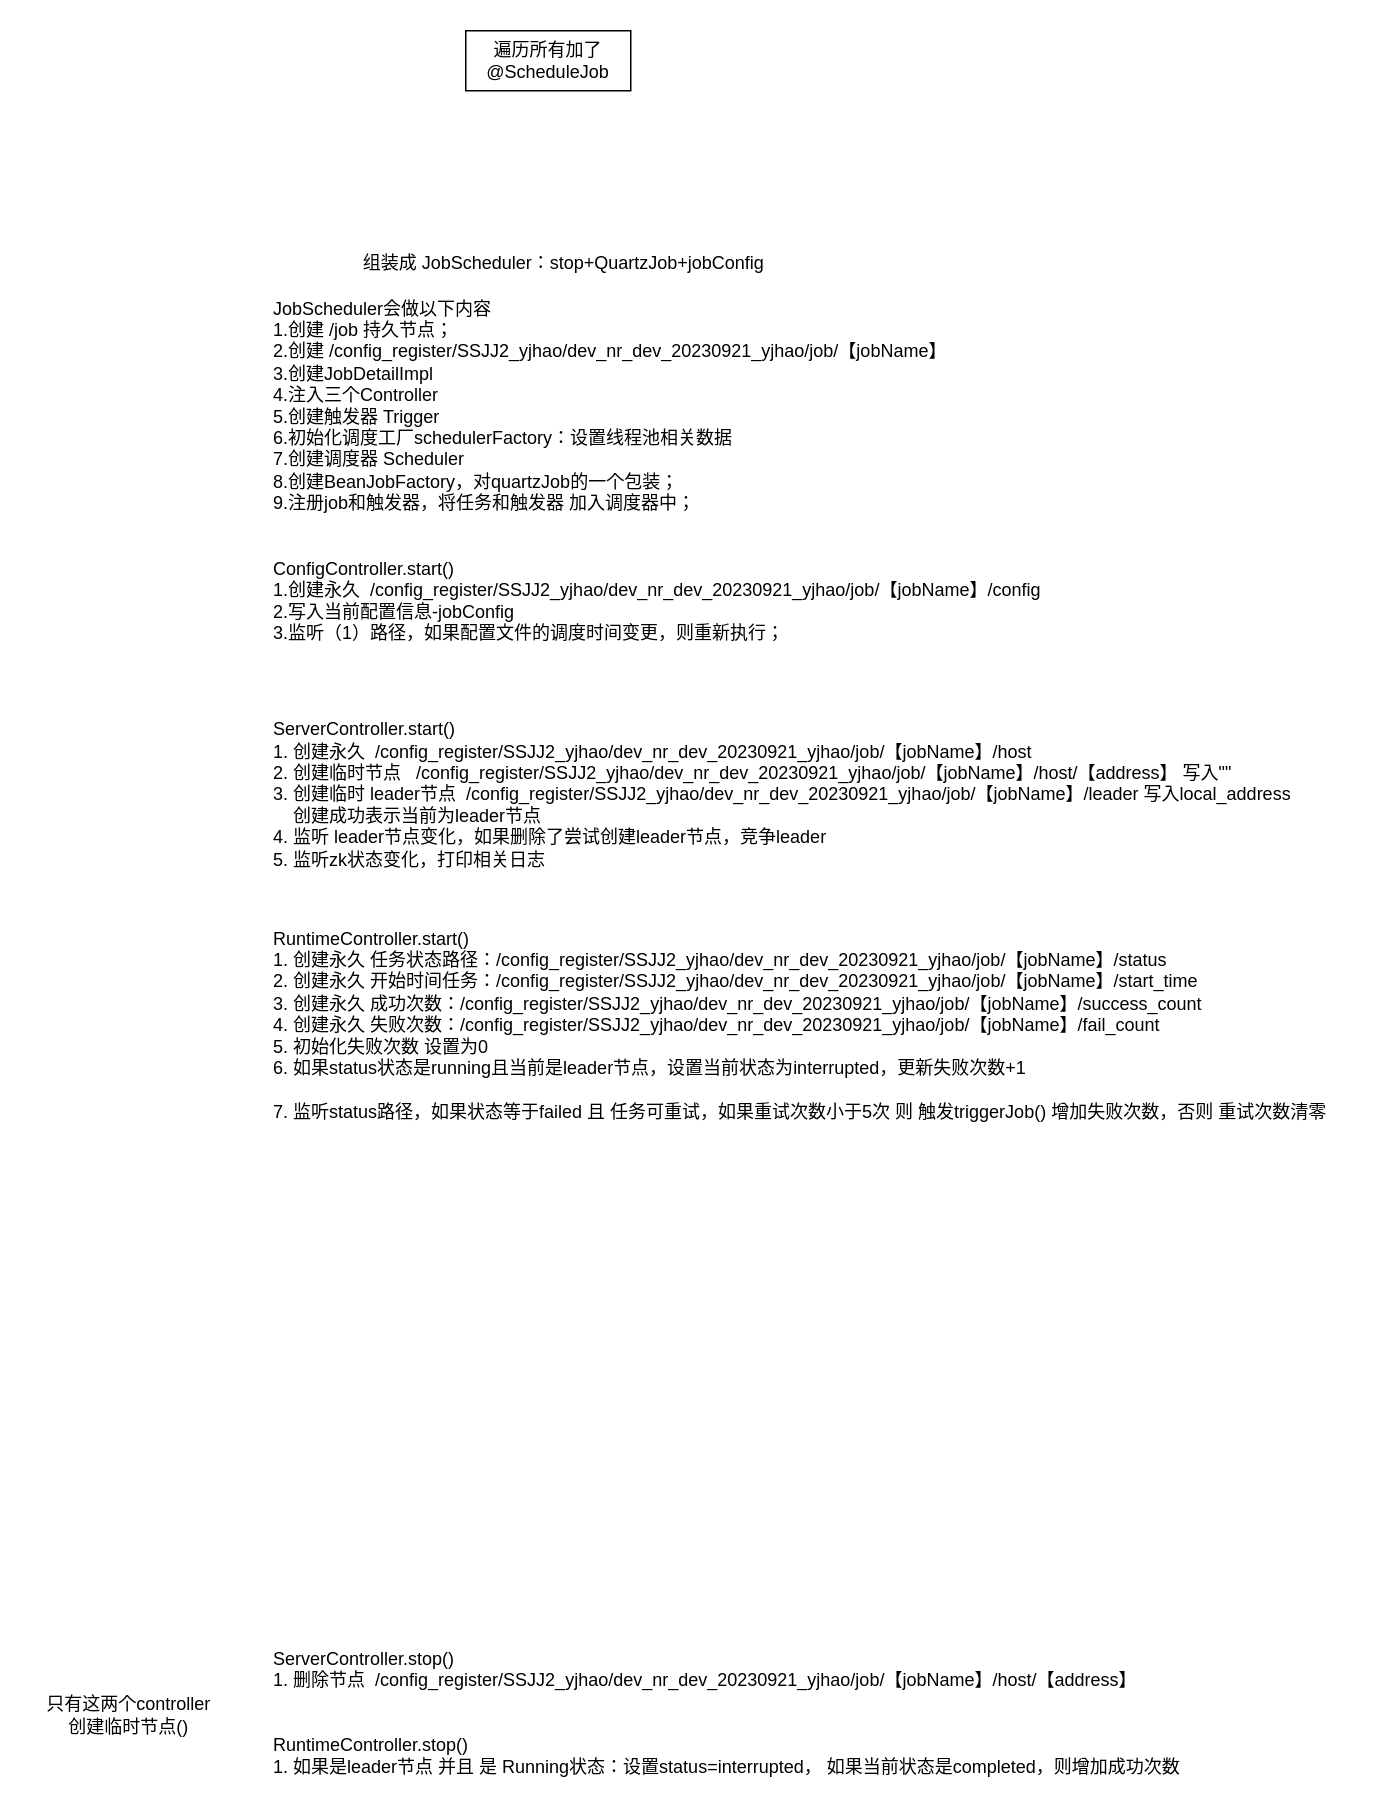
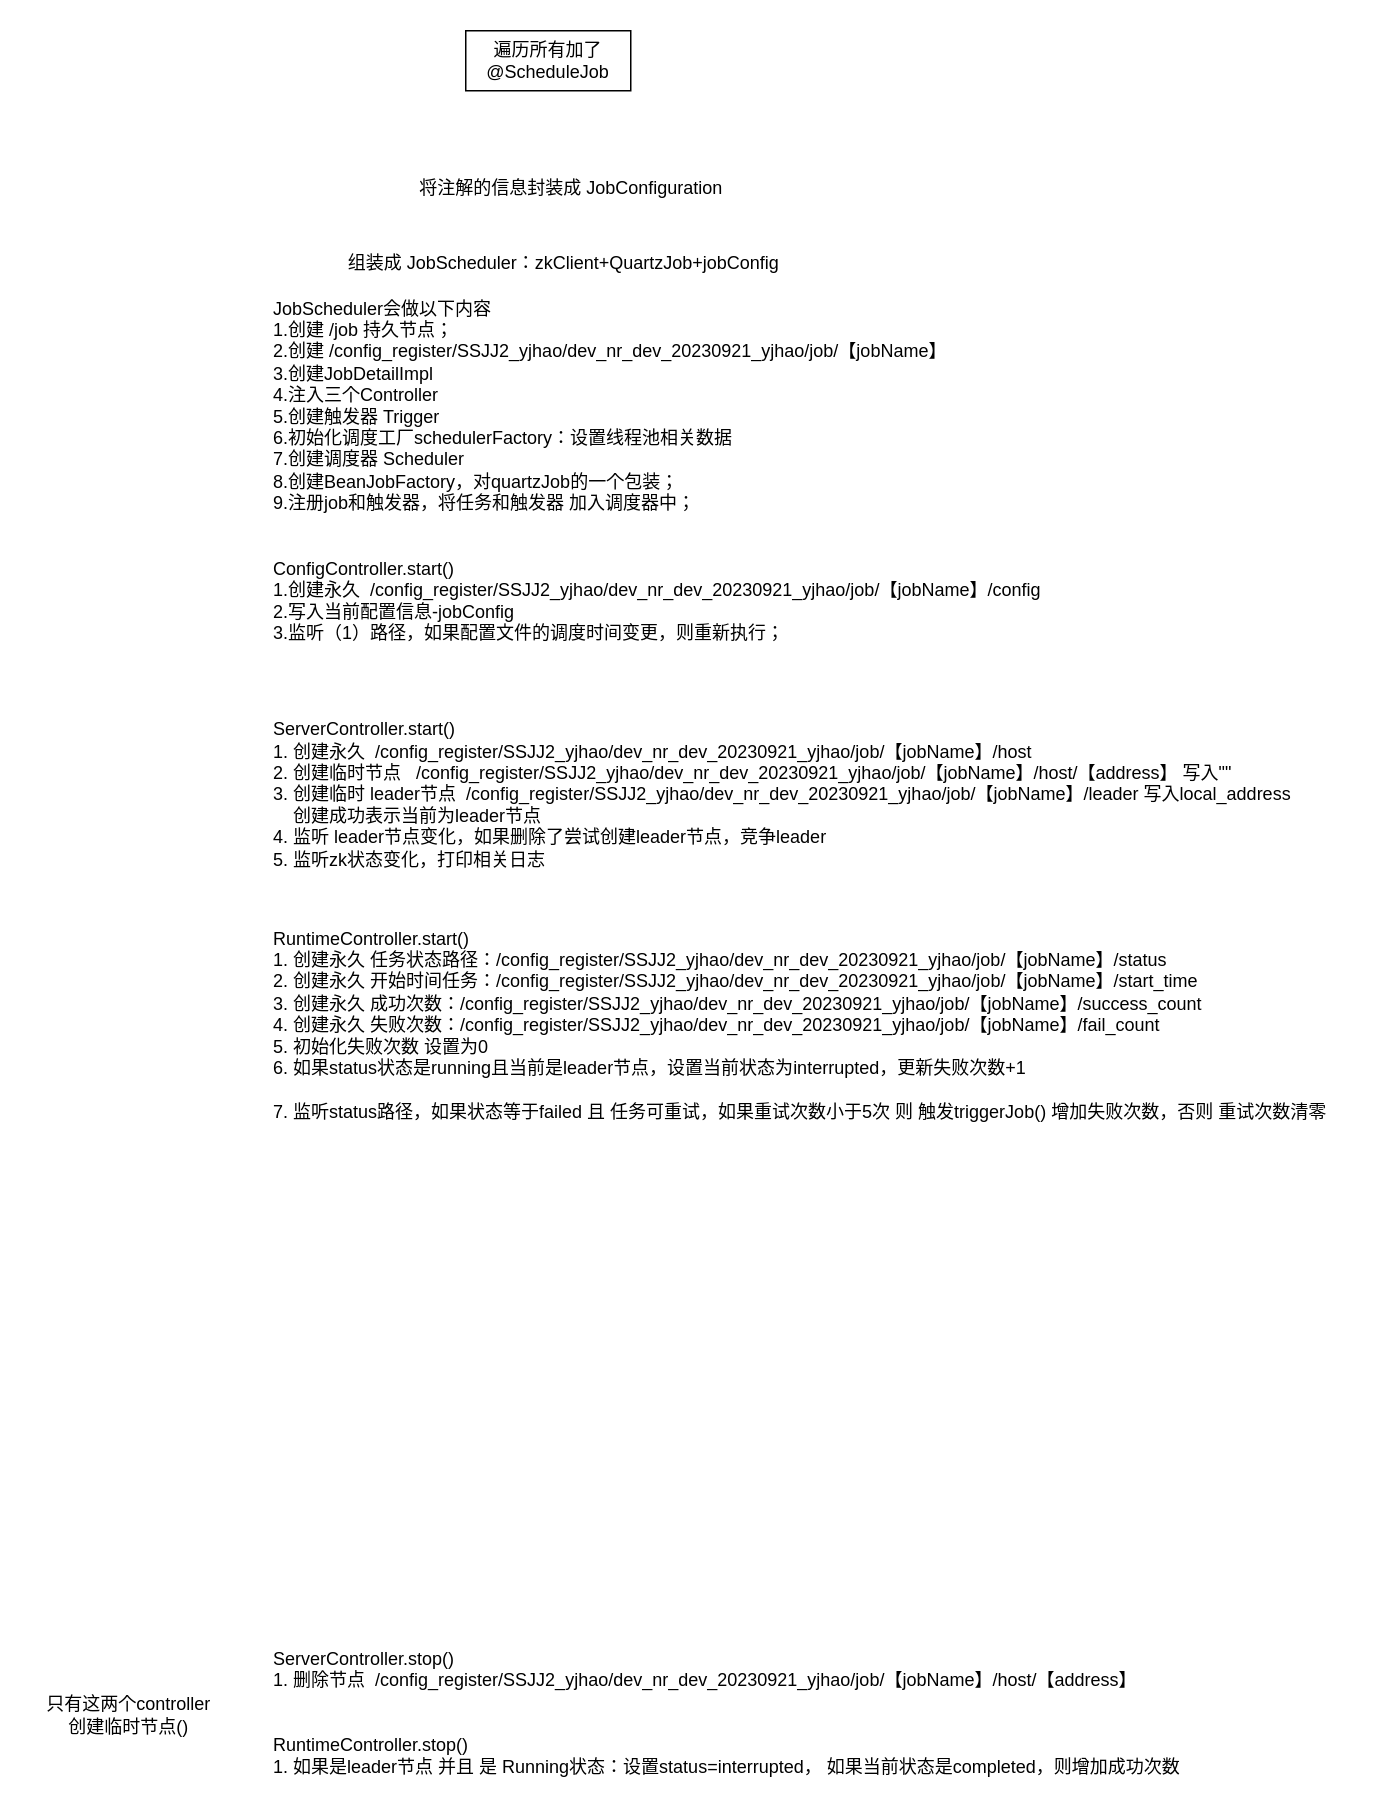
none -> (571, 188)
(564, 263) -> (564, 263)
